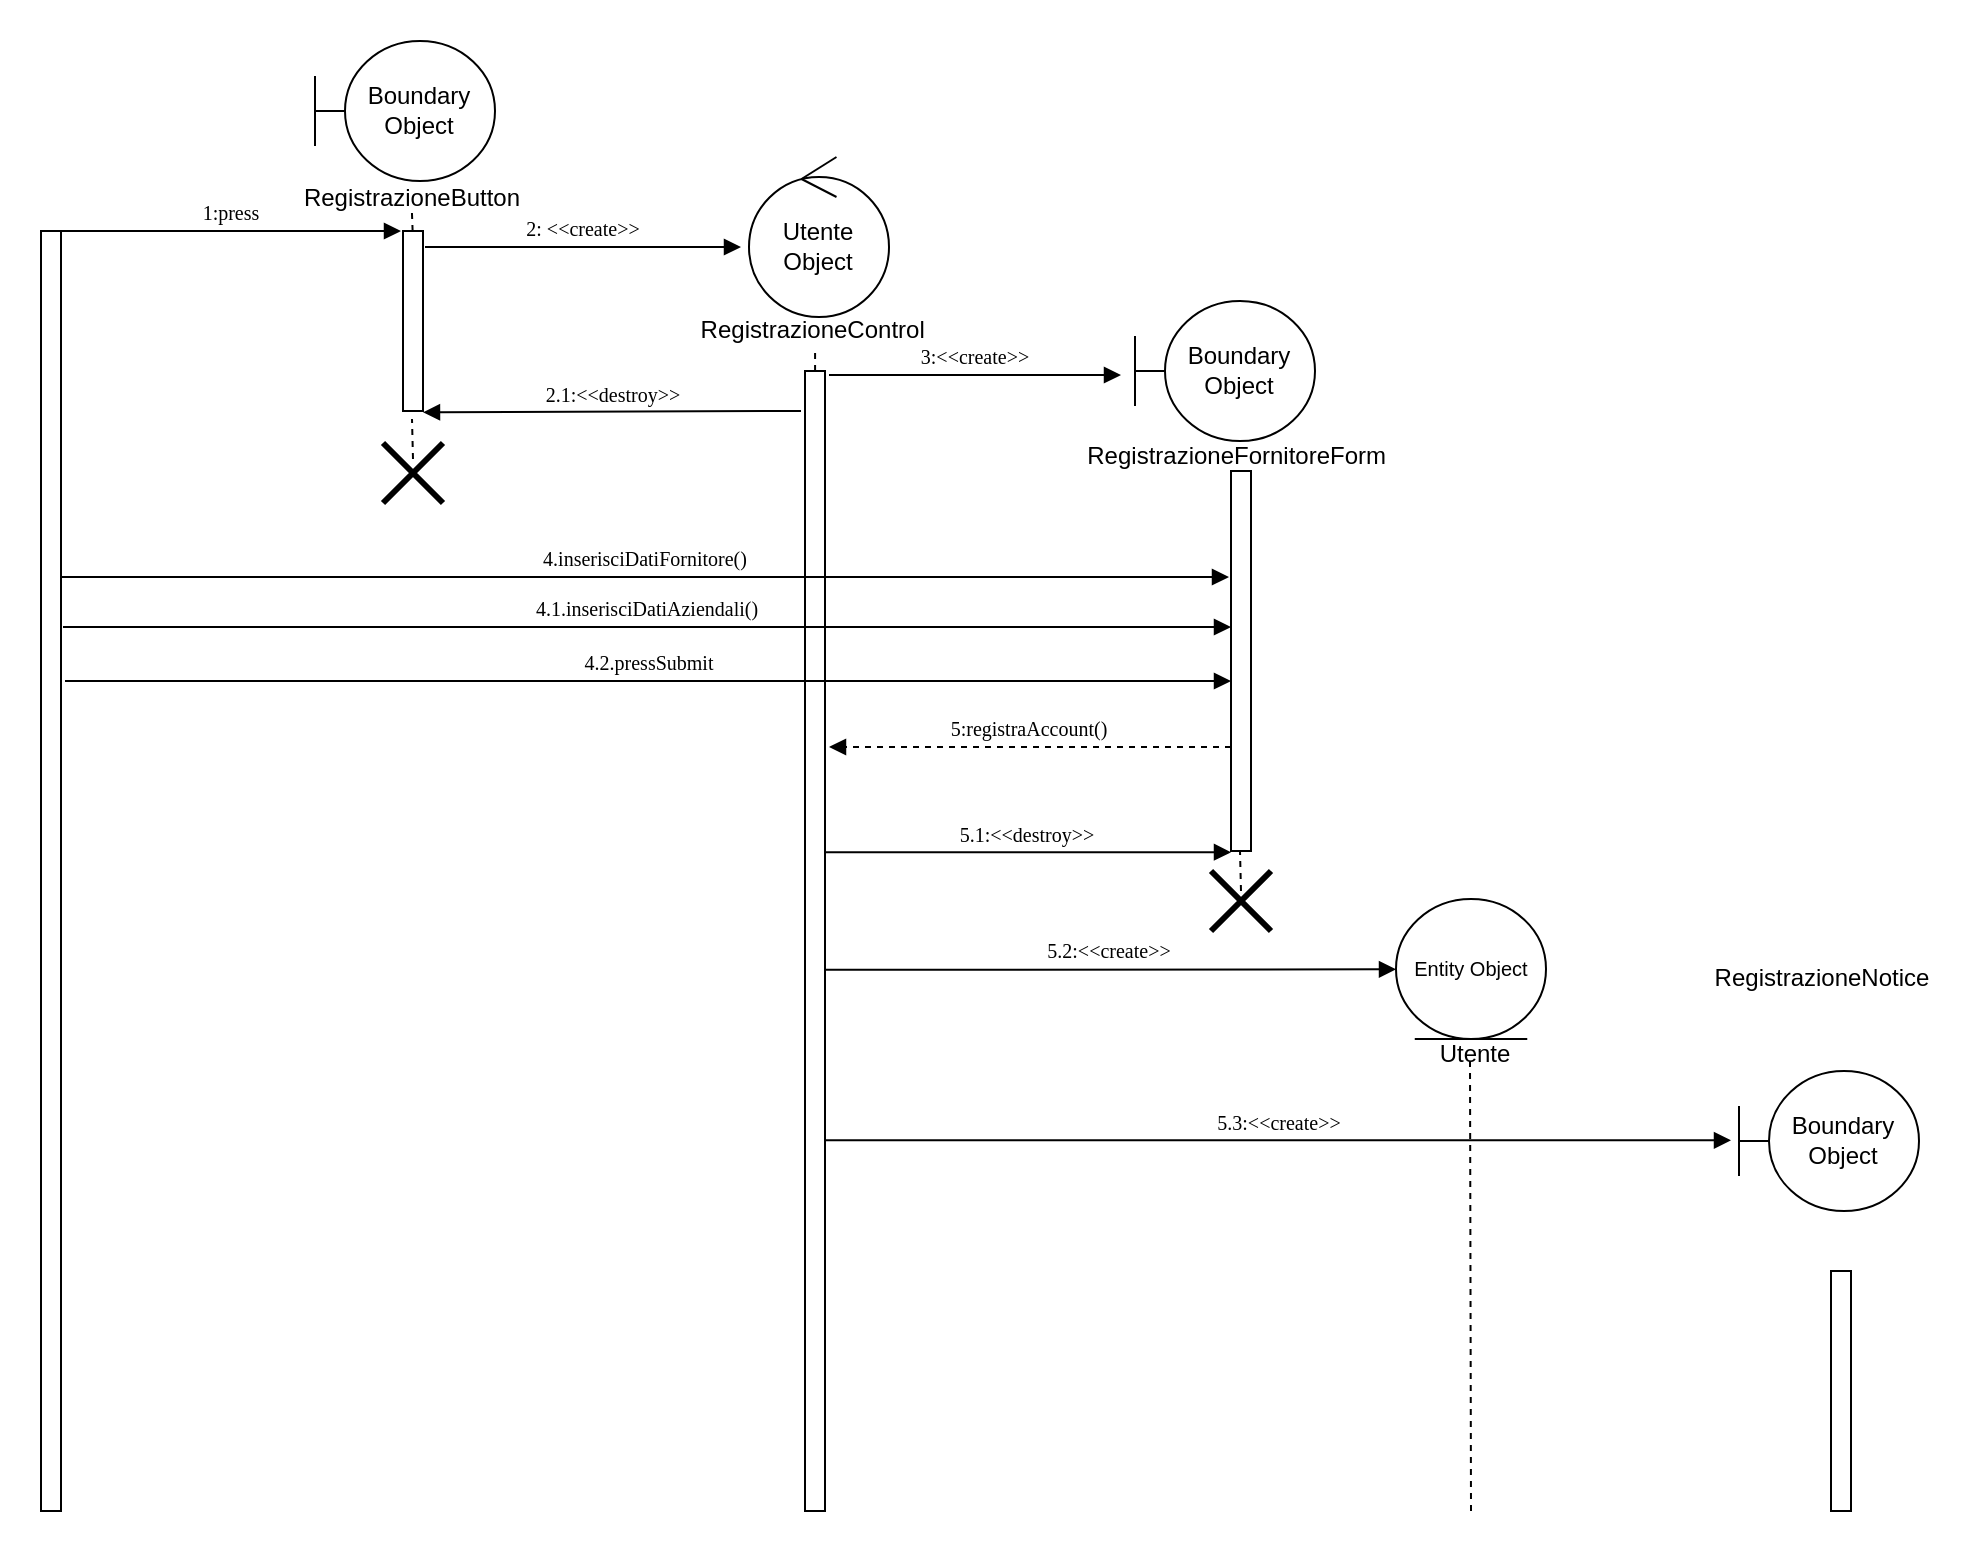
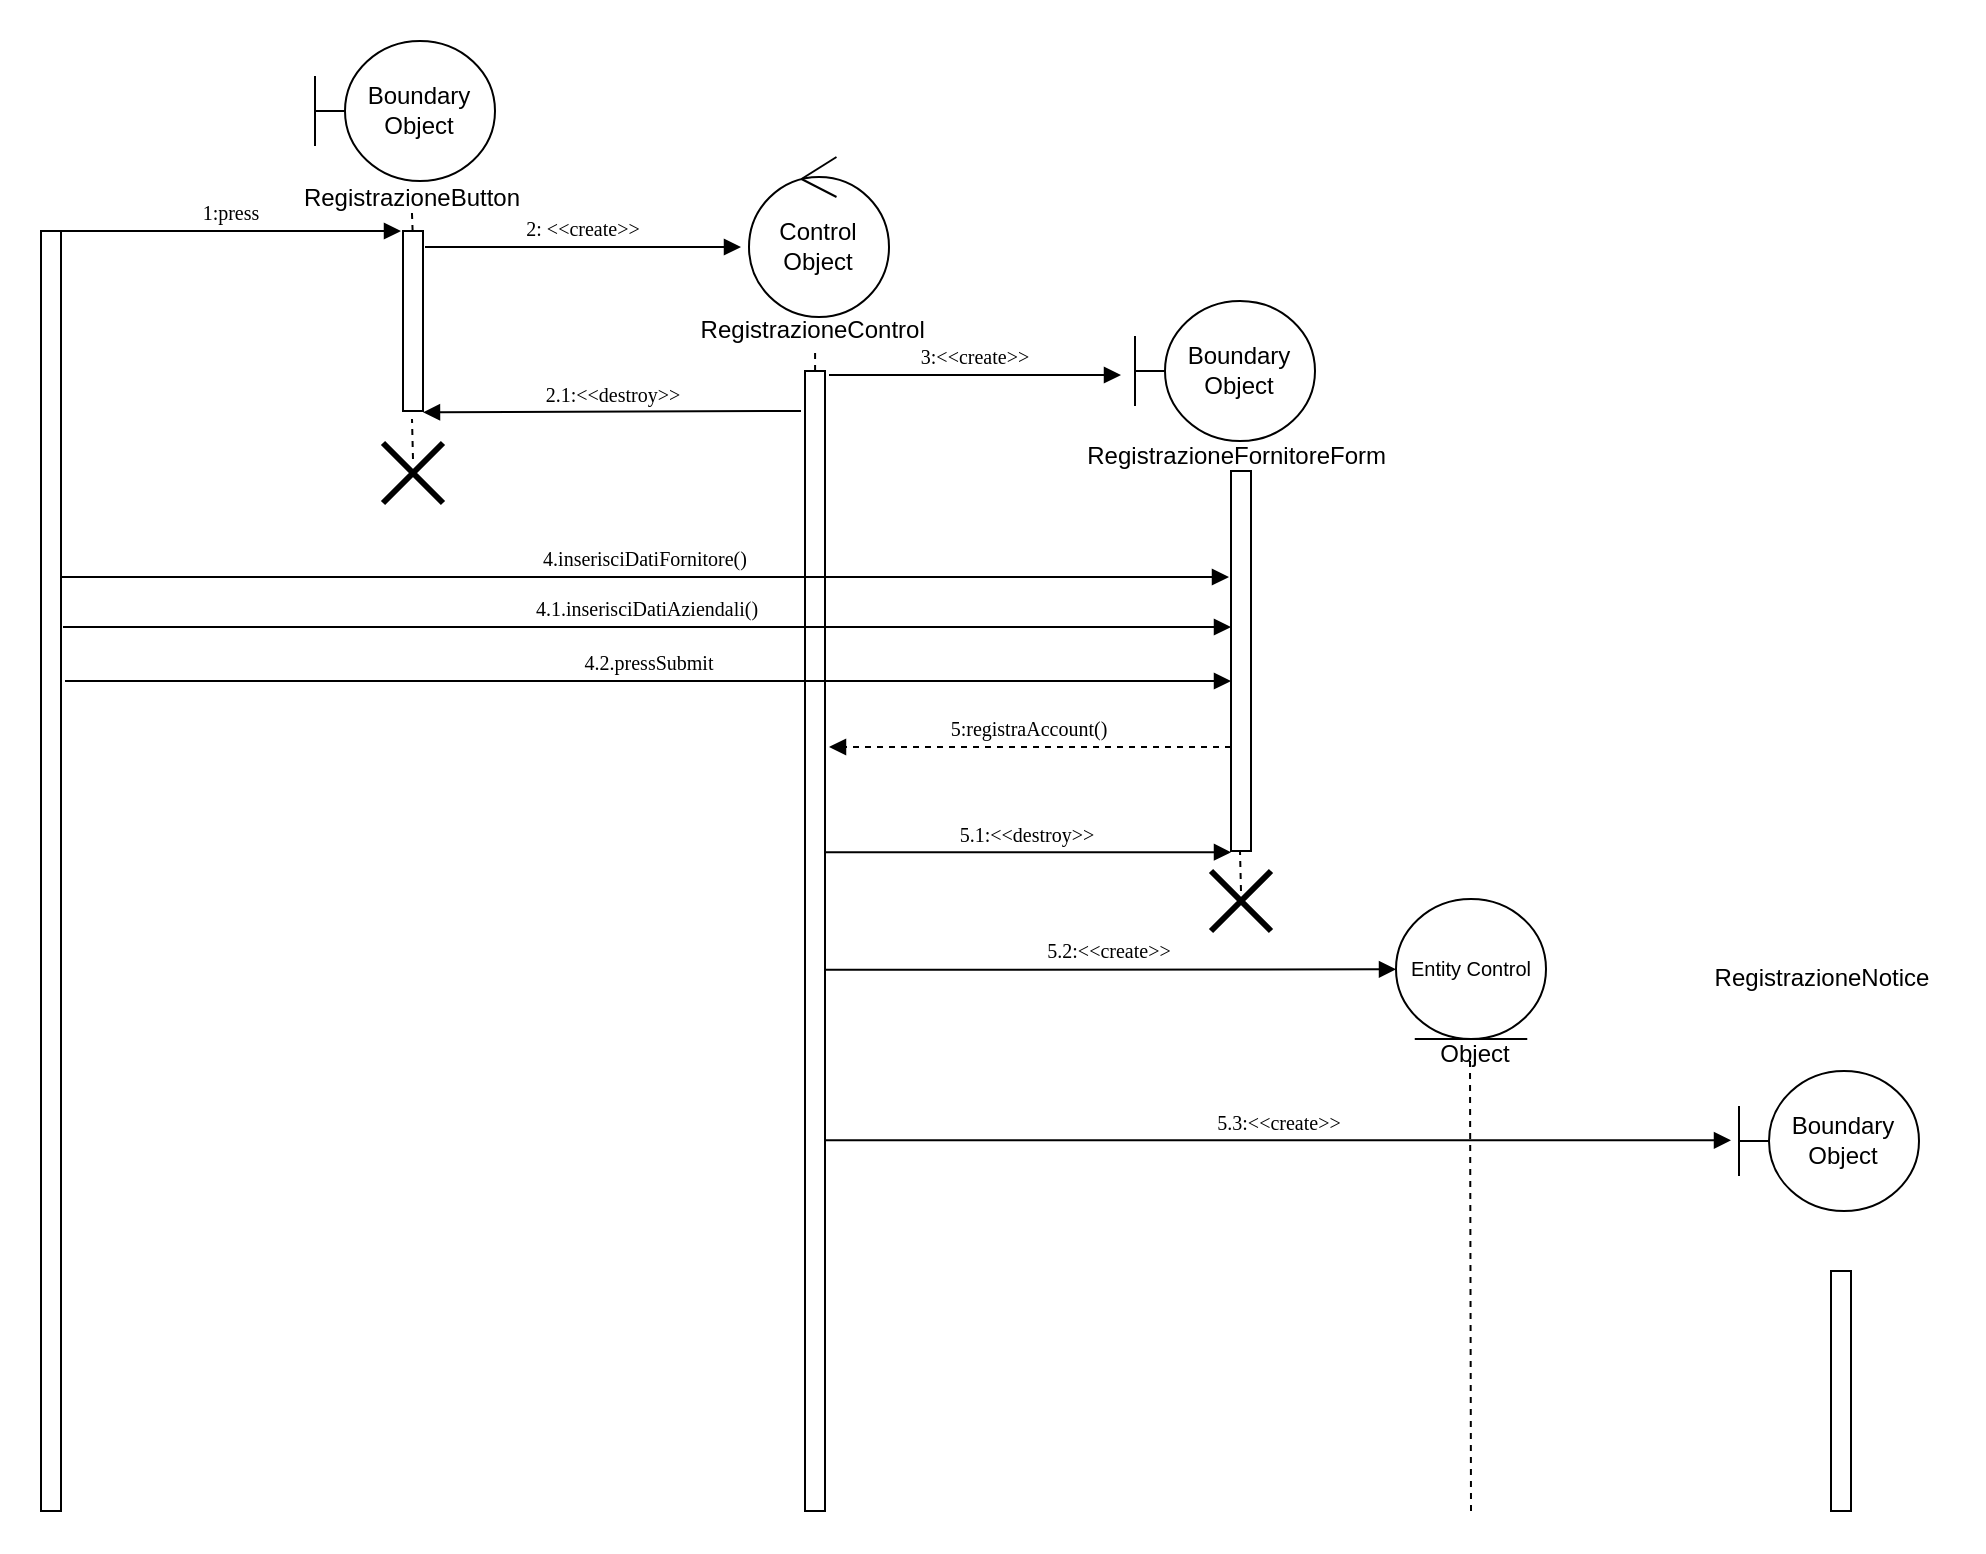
(819, 247) -> (819, 247)
(1472, 969) -> (1472, 969)
(1475, 1054) -> (1475, 1054)
